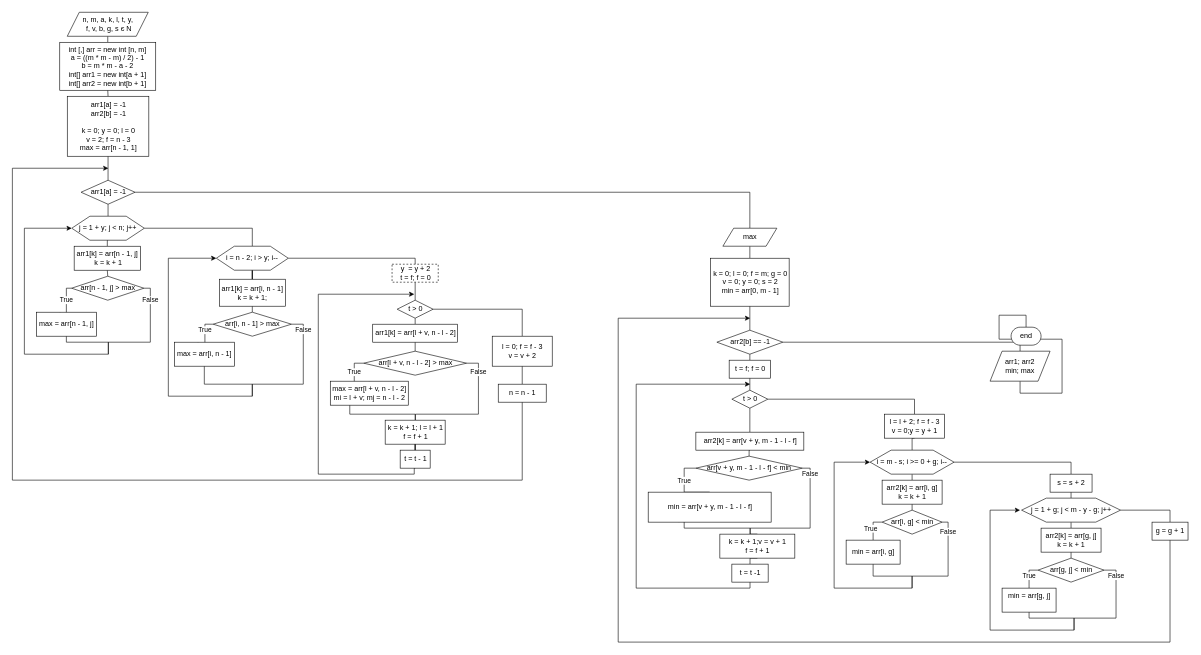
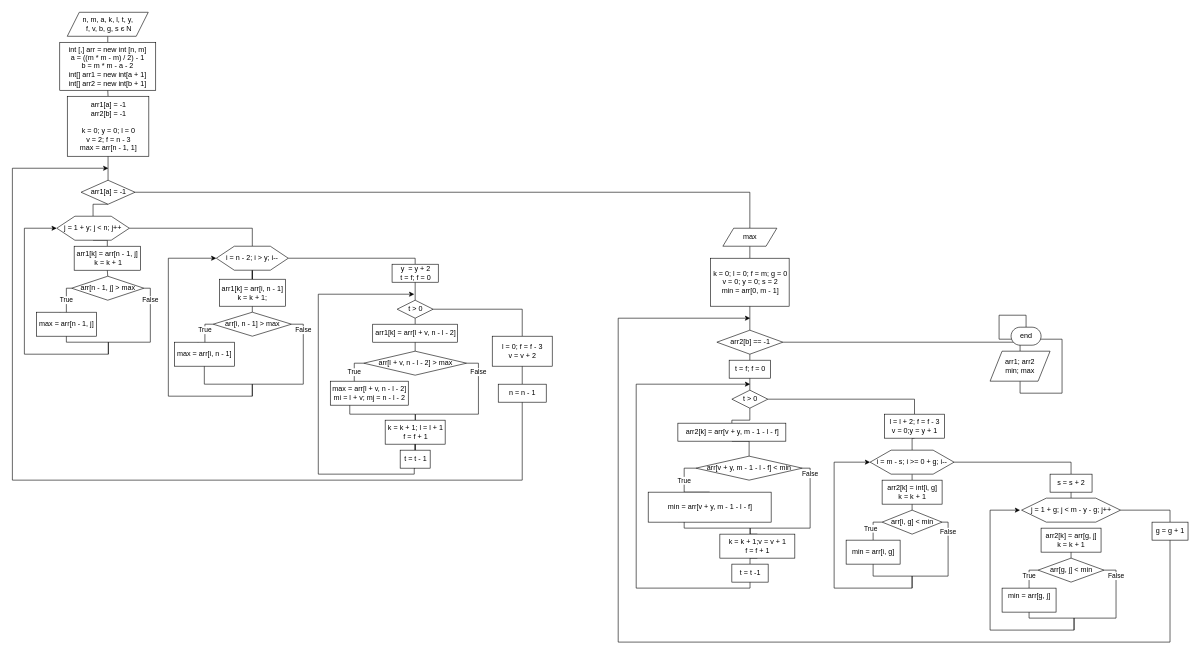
(108, 228) -> (93, 228)
(415, 273) -> (415, 273)
(750, 441) -> (732, 432)
(913, 492) -> (913, 492)
(1071, 525) -> none
